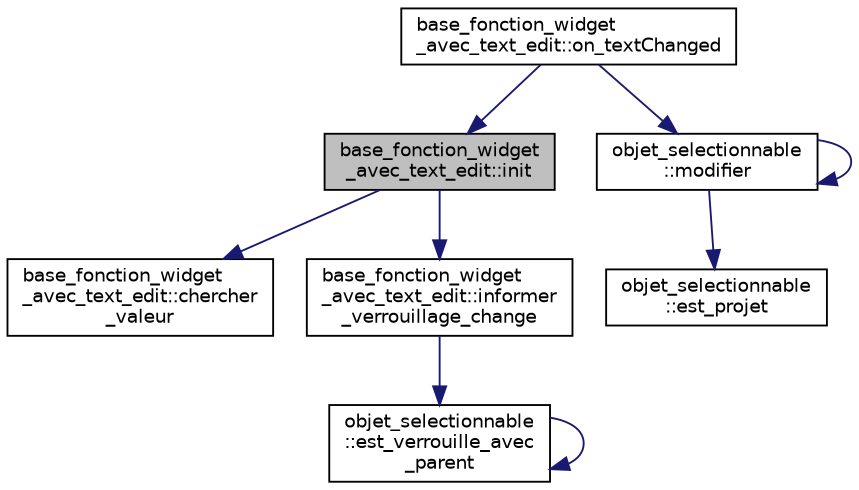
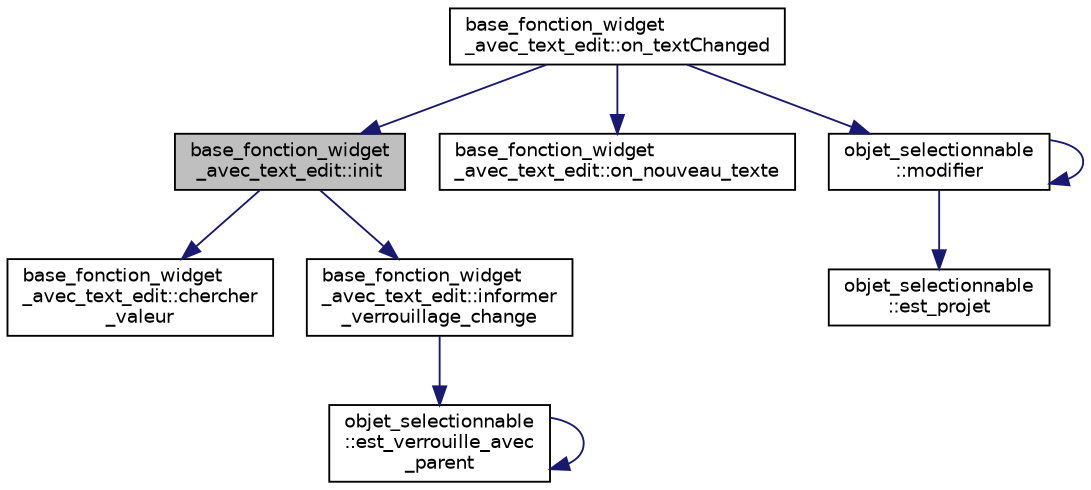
none -> (617, 162)
